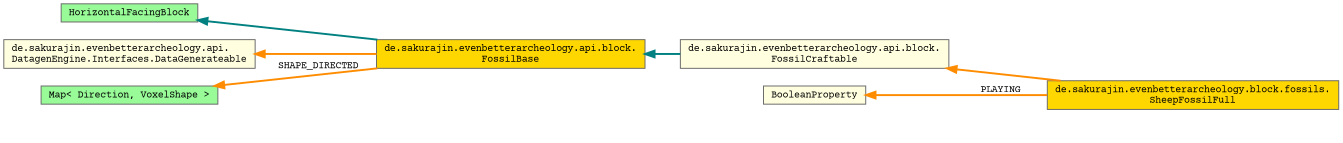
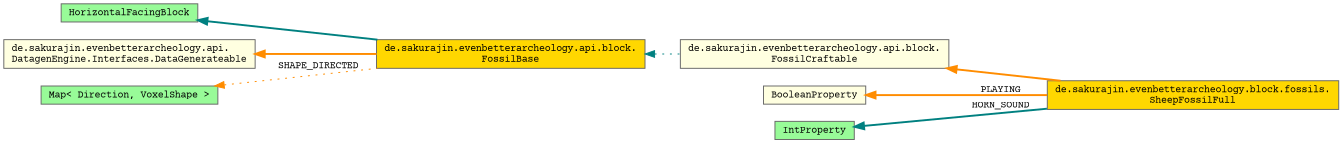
(667, 54) -> (667, 54)
(301, 77) -> (301, 77)
none -> (815, 130)
